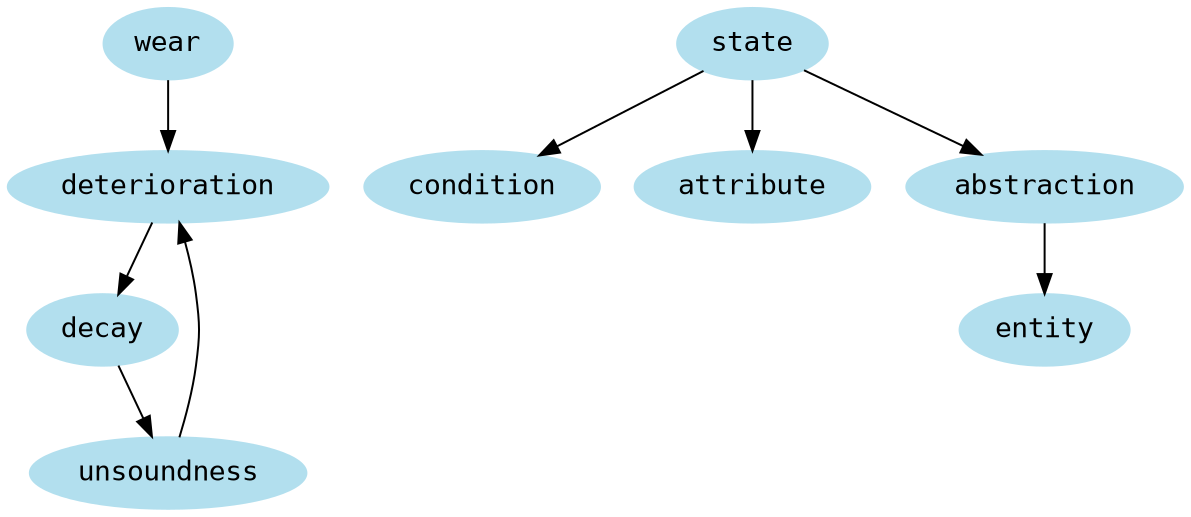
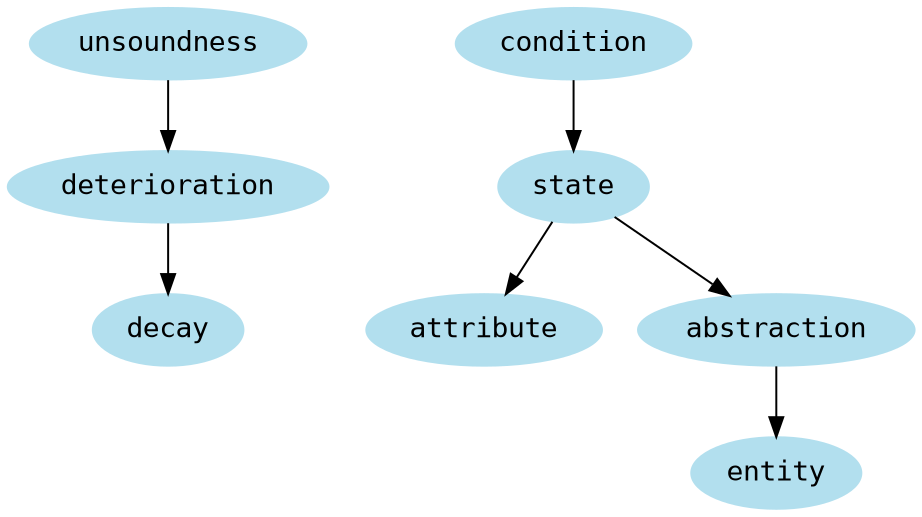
(168, 44) -> none
(630, 109) -> (574, 106)
(131, 392) -> none
